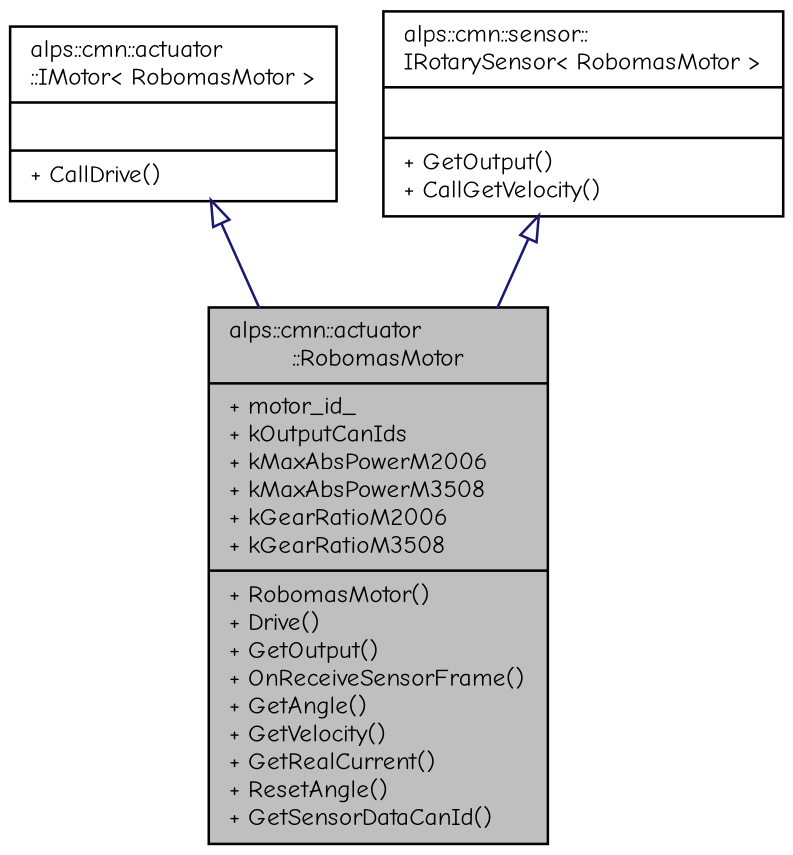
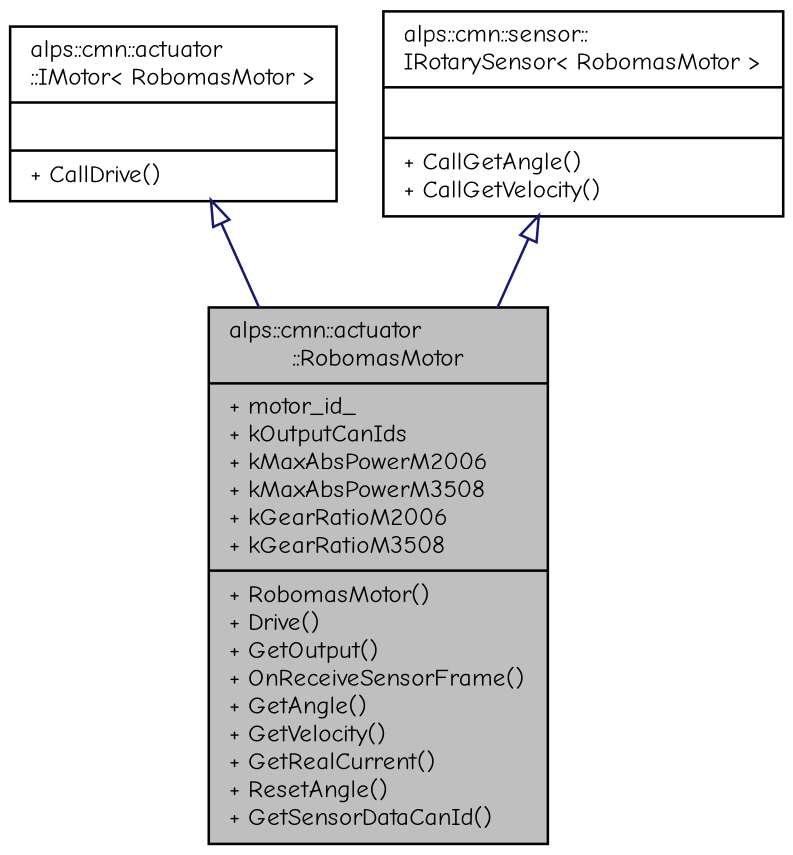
(480, 162) -> (493, 162)
